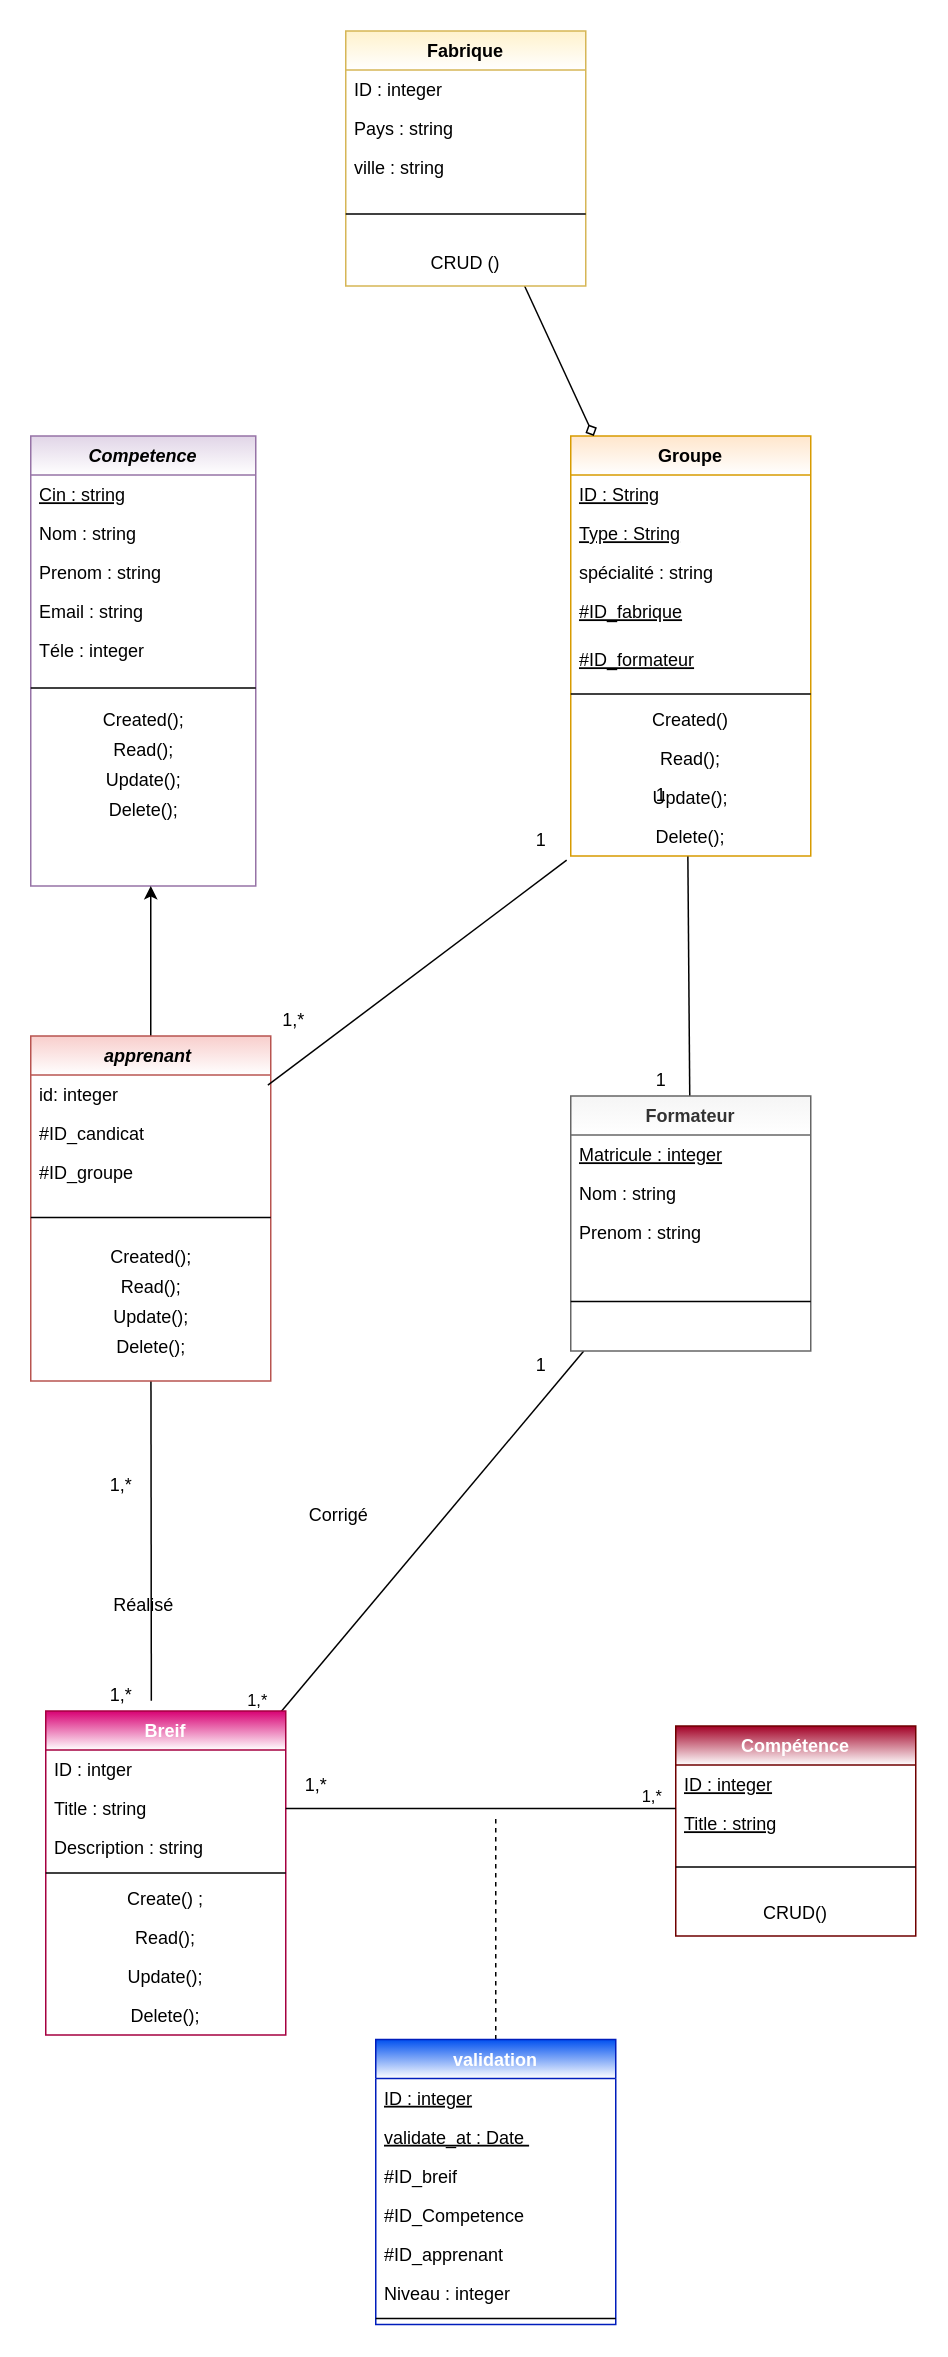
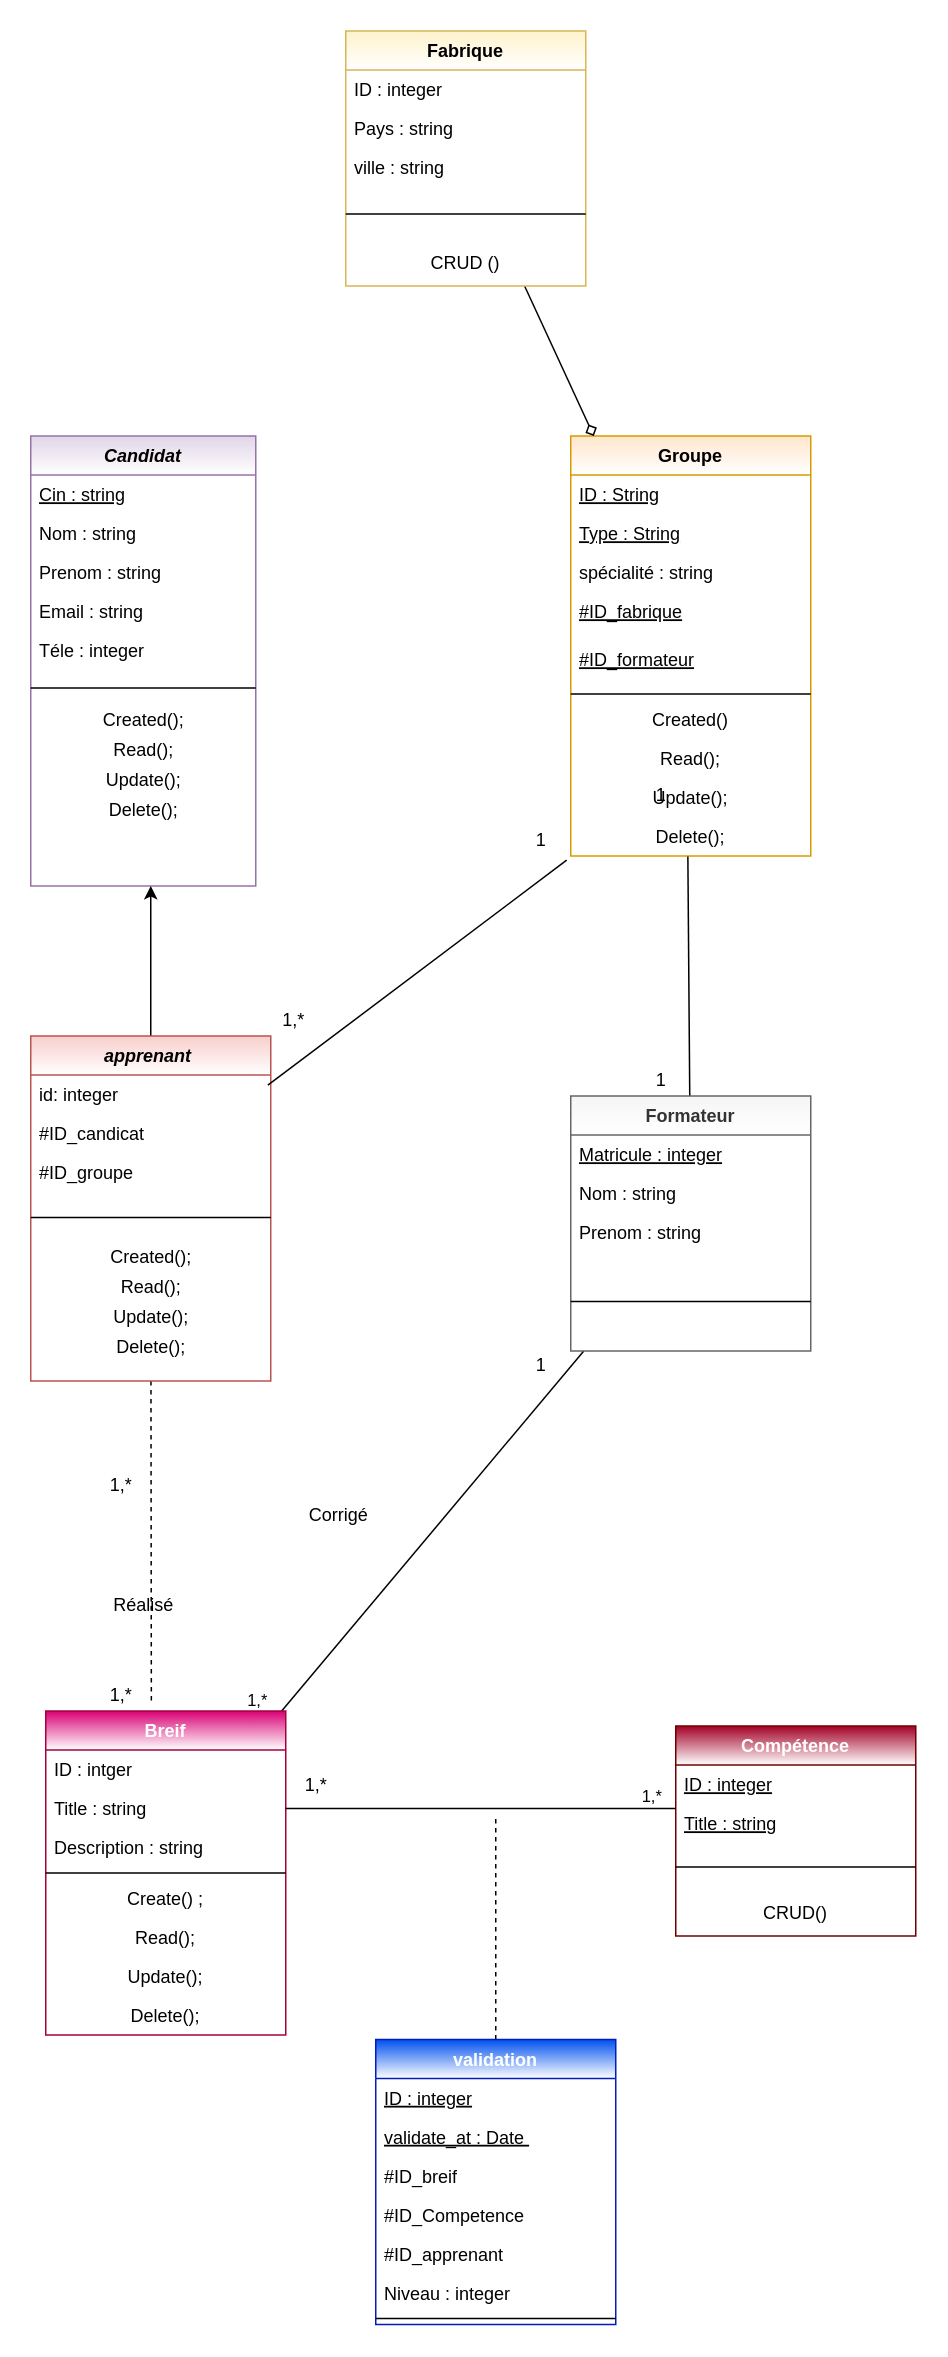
(143, 456) -> (143, 456)
(151, 1540) -> (151, 1540)
